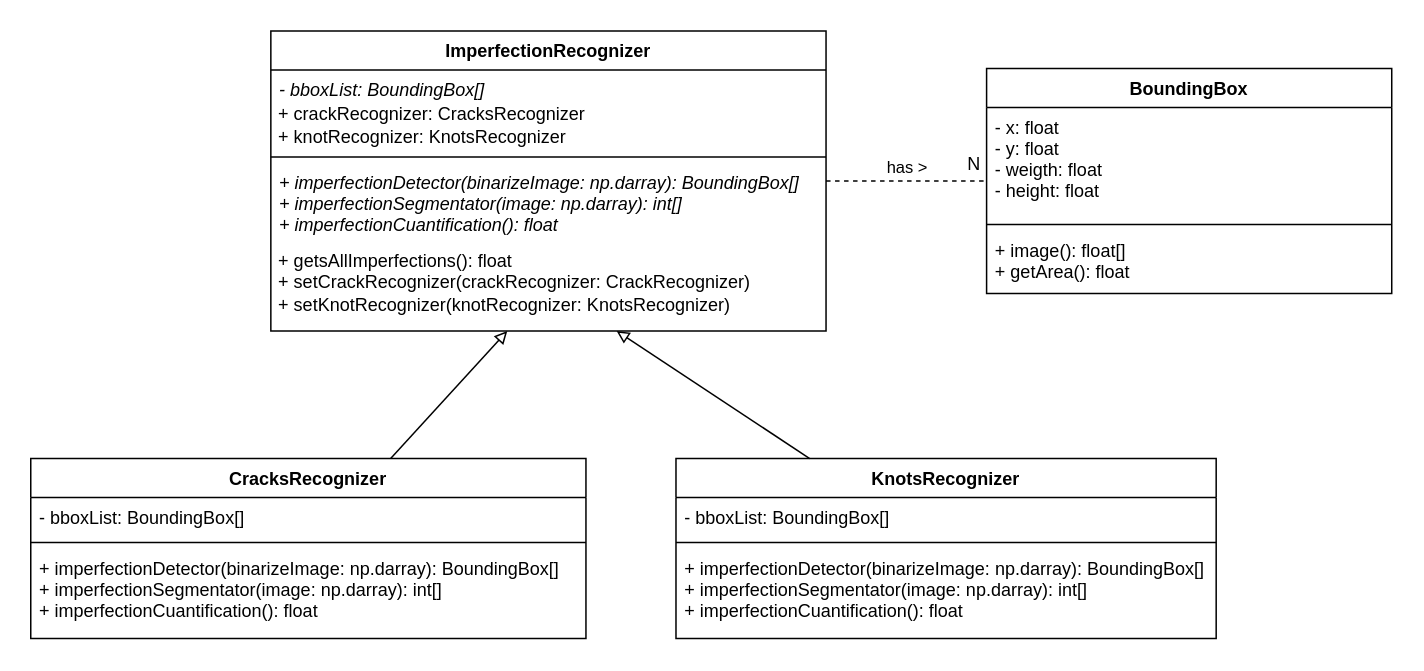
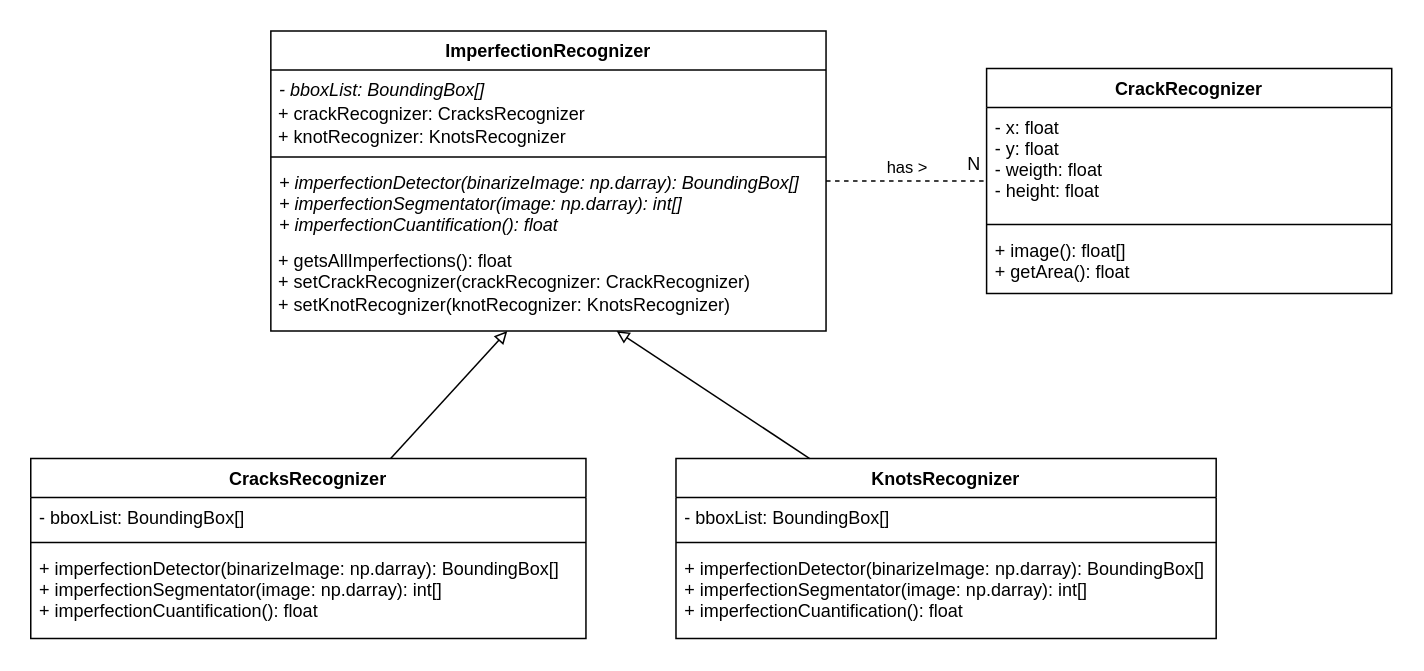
(1188, 89) -> (1188, 89)
